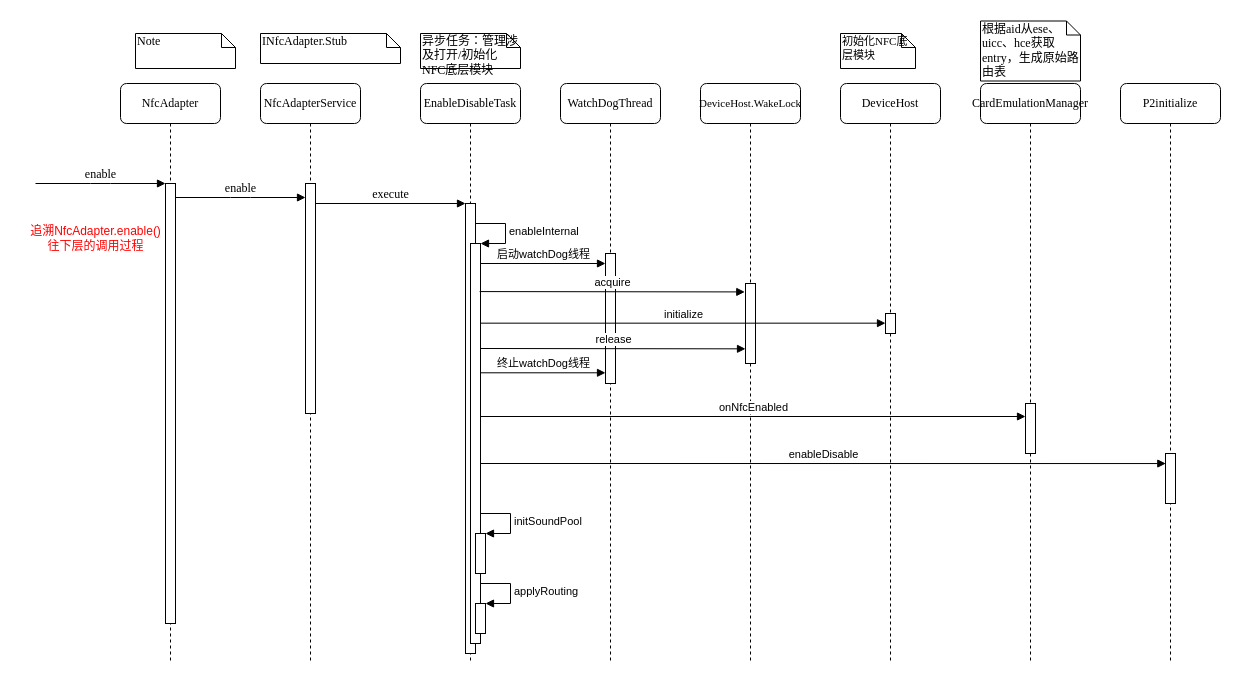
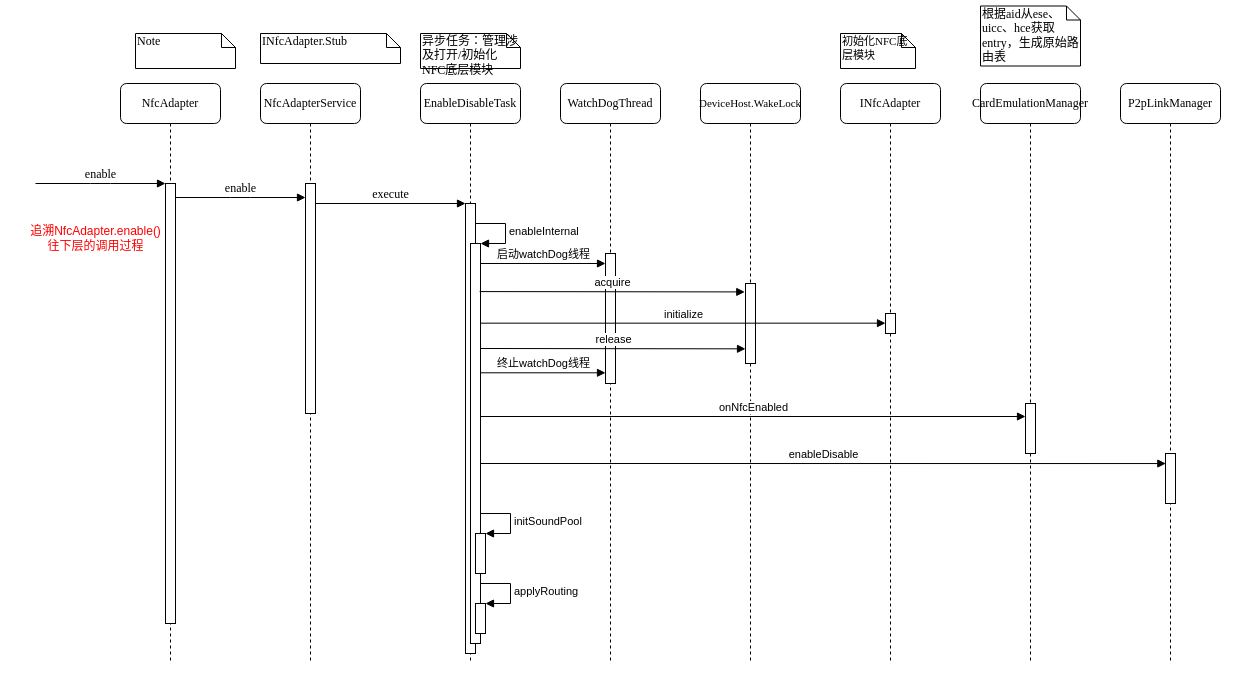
(1031, 51) -> (1031, 36)
(891, 104) -> (891, 104)
(1171, 104) -> (1171, 104)
